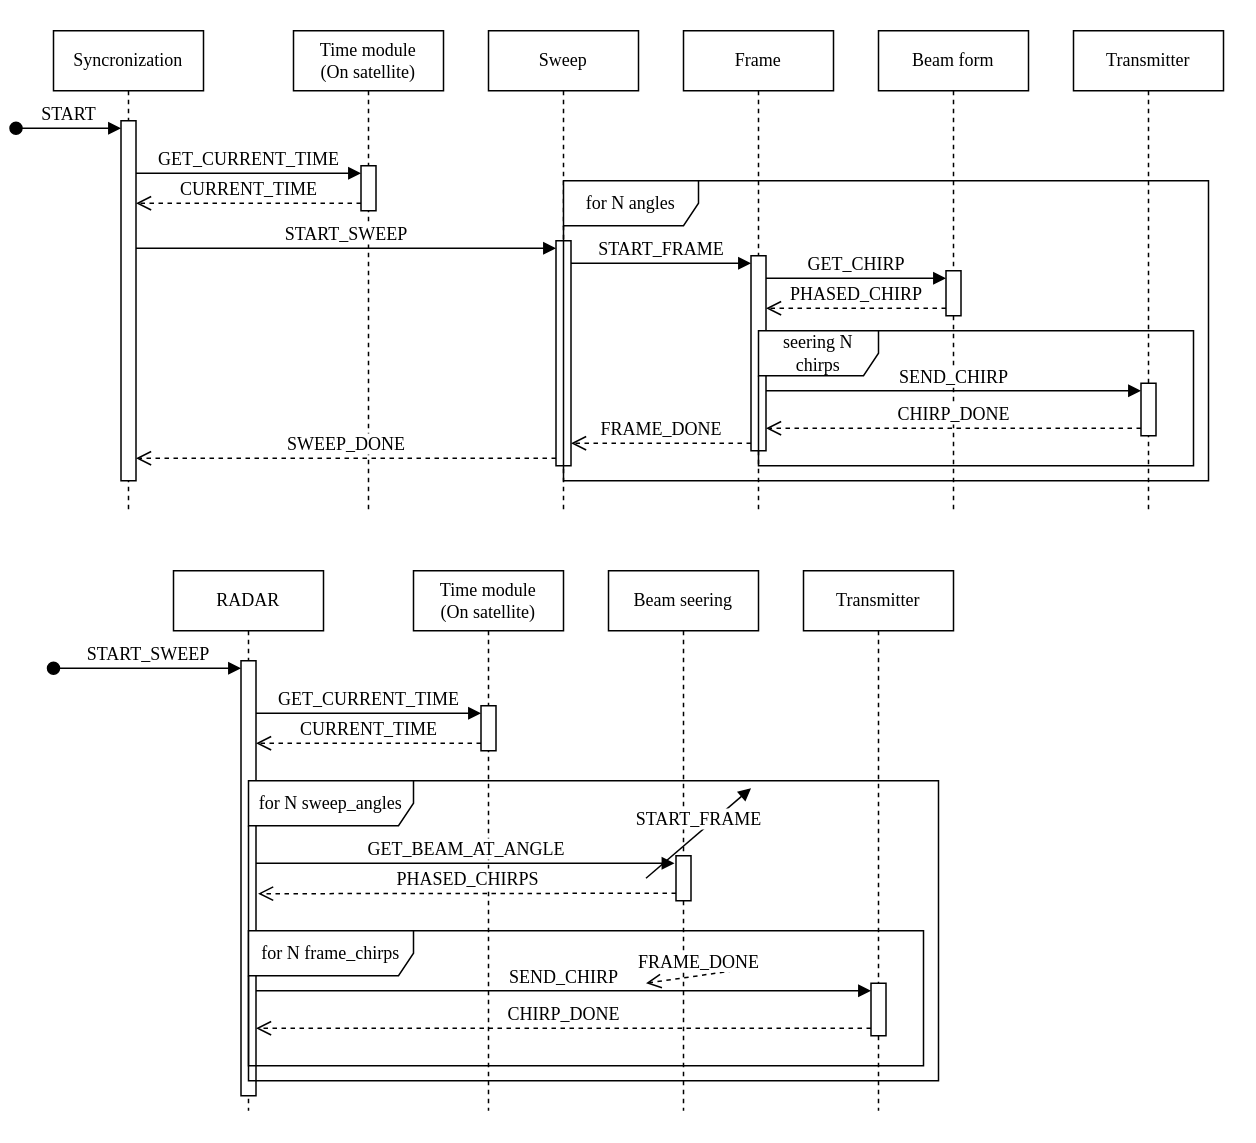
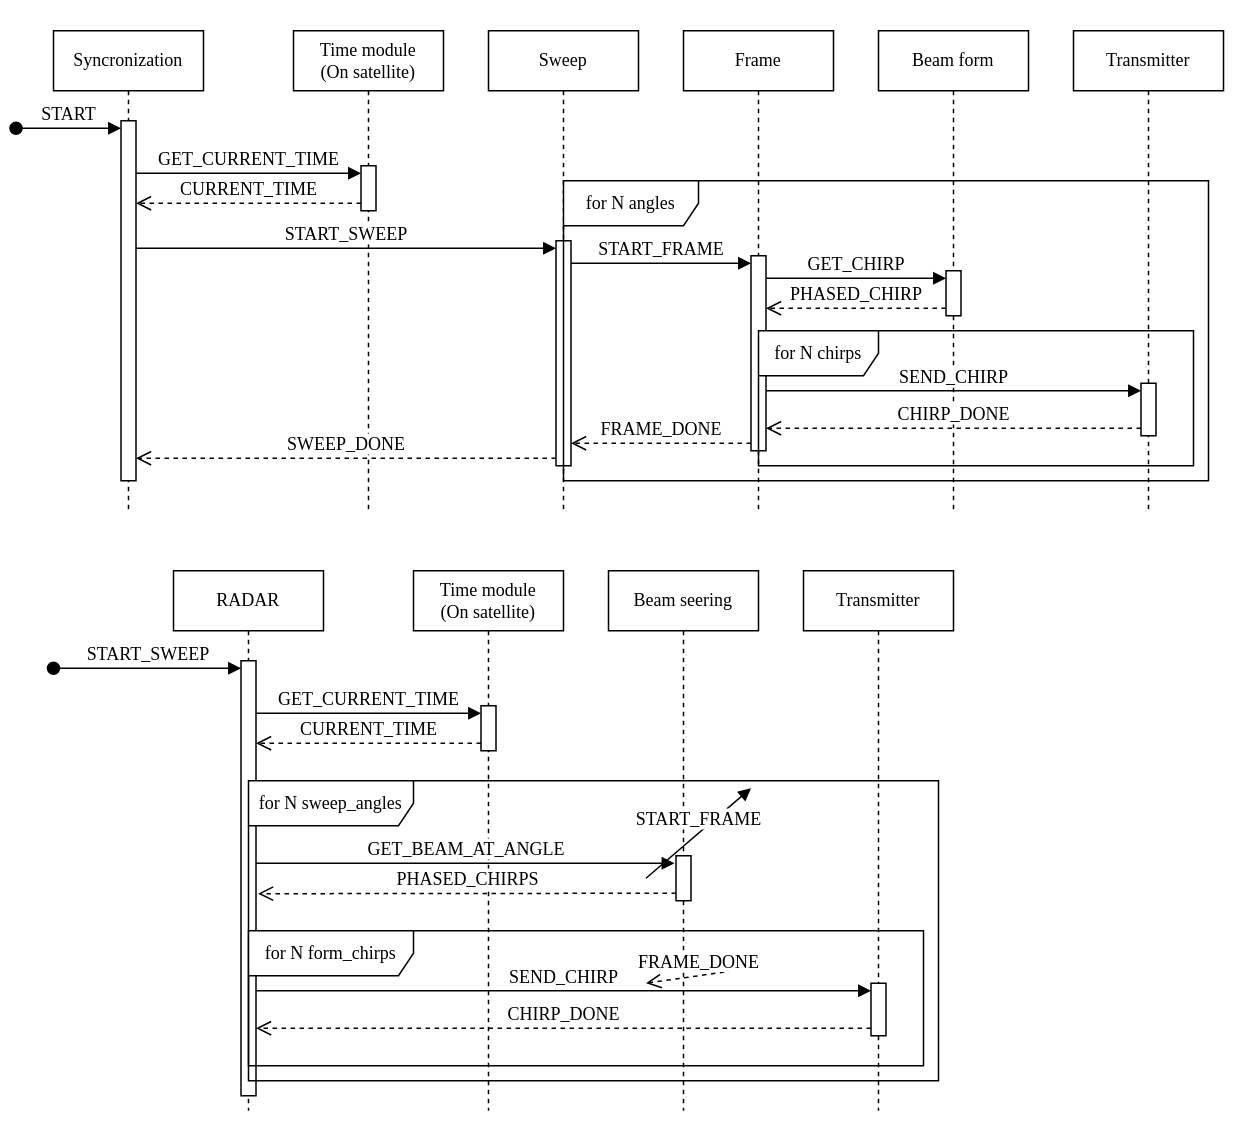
(818, 353) -> (818, 353)
(331, 953) -> (331, 953)
